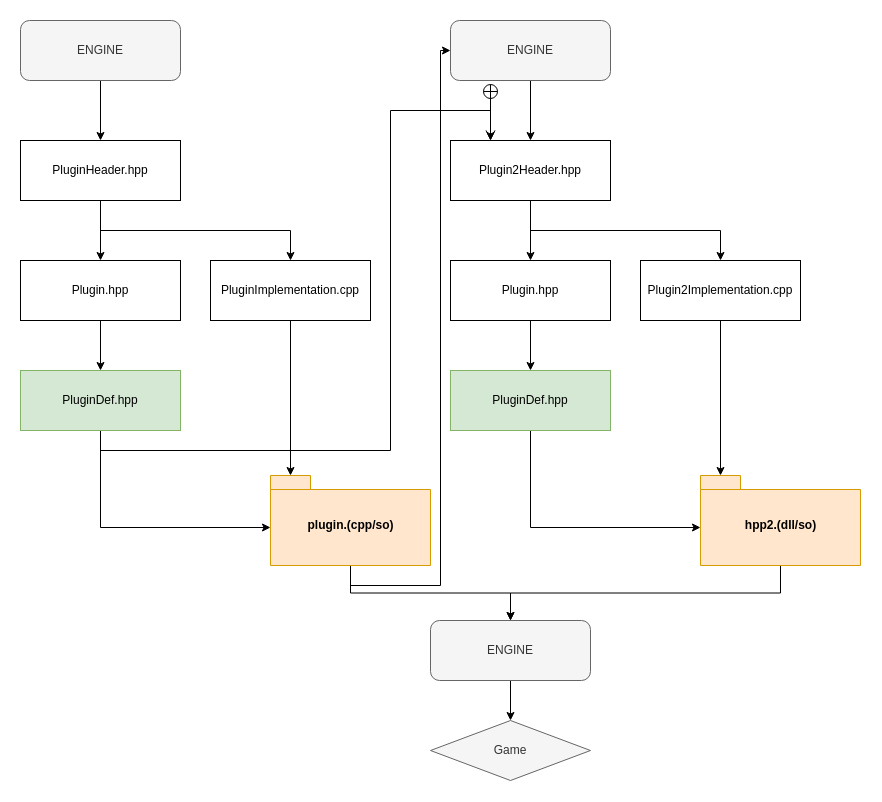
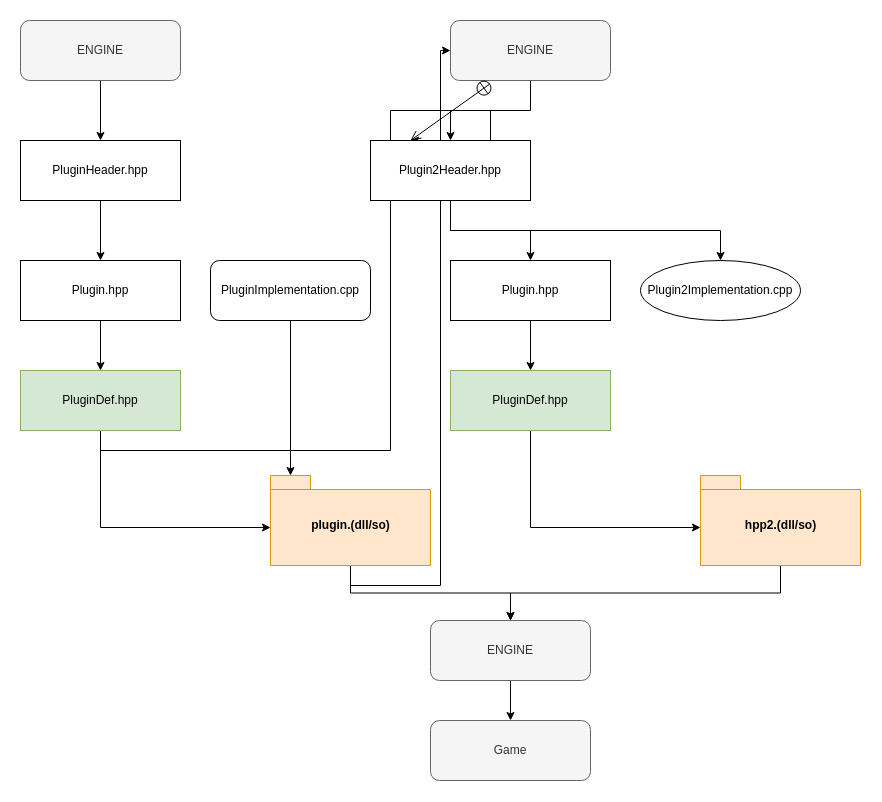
(531, 171) -> (451, 171)
(208, 231) -> none
(291, 291) -> (291, 291)
(721, 291) -> (721, 291)
(721, 395) -> none
(351, 526) -> (351, 526)
(511, 751) -> (511, 751)
